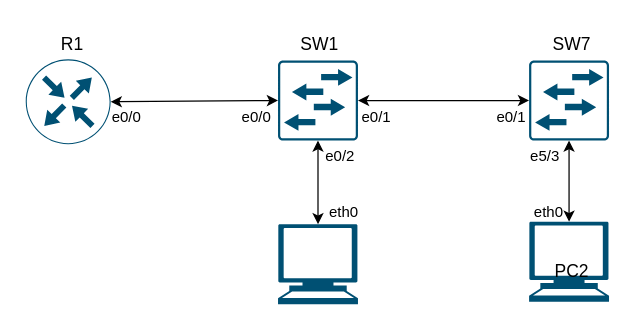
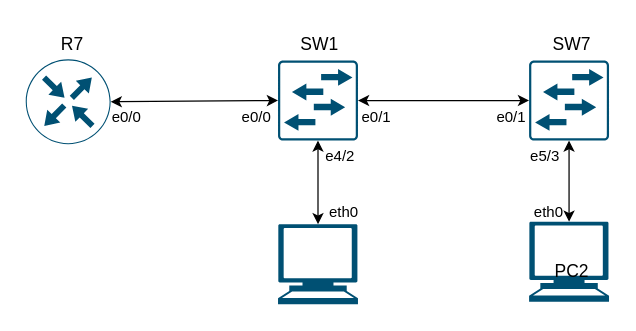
(73, 44) -> (73, 44)
(341, 157) -> (341, 157)
